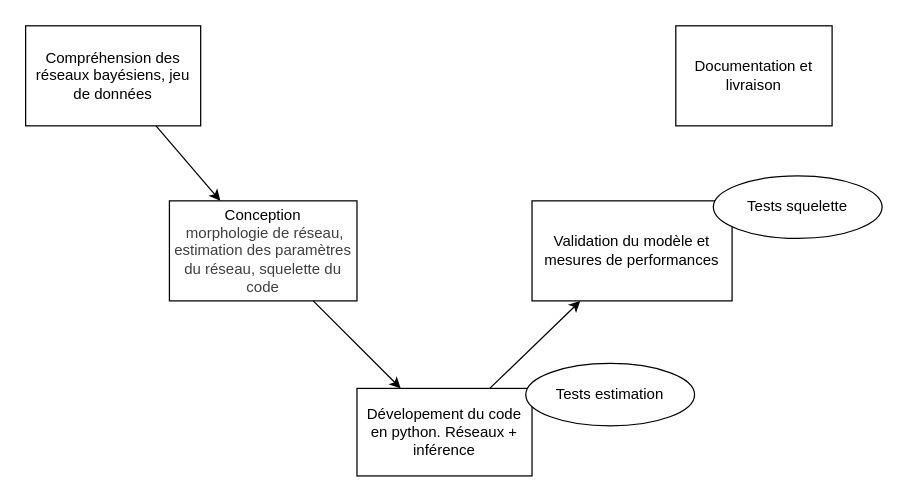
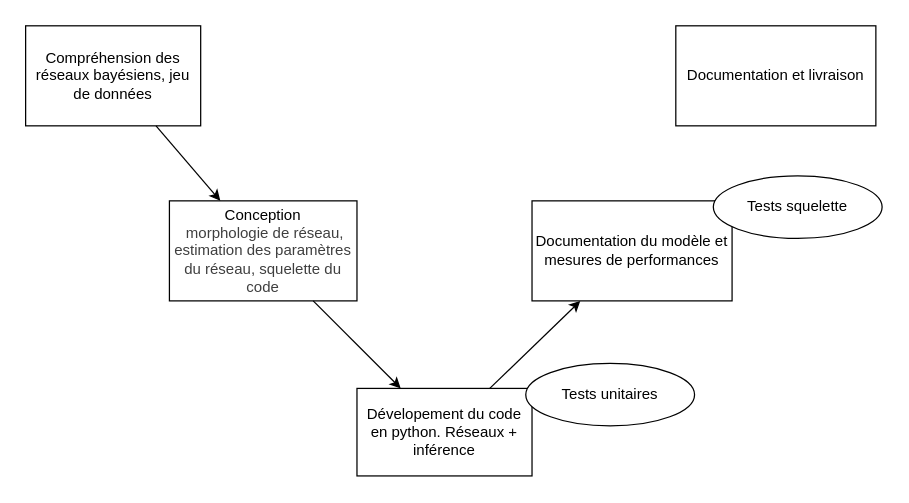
(754, 76) -> (776, 76)
(632, 251) -> (632, 251)
(610, 394) -> (610, 394)
